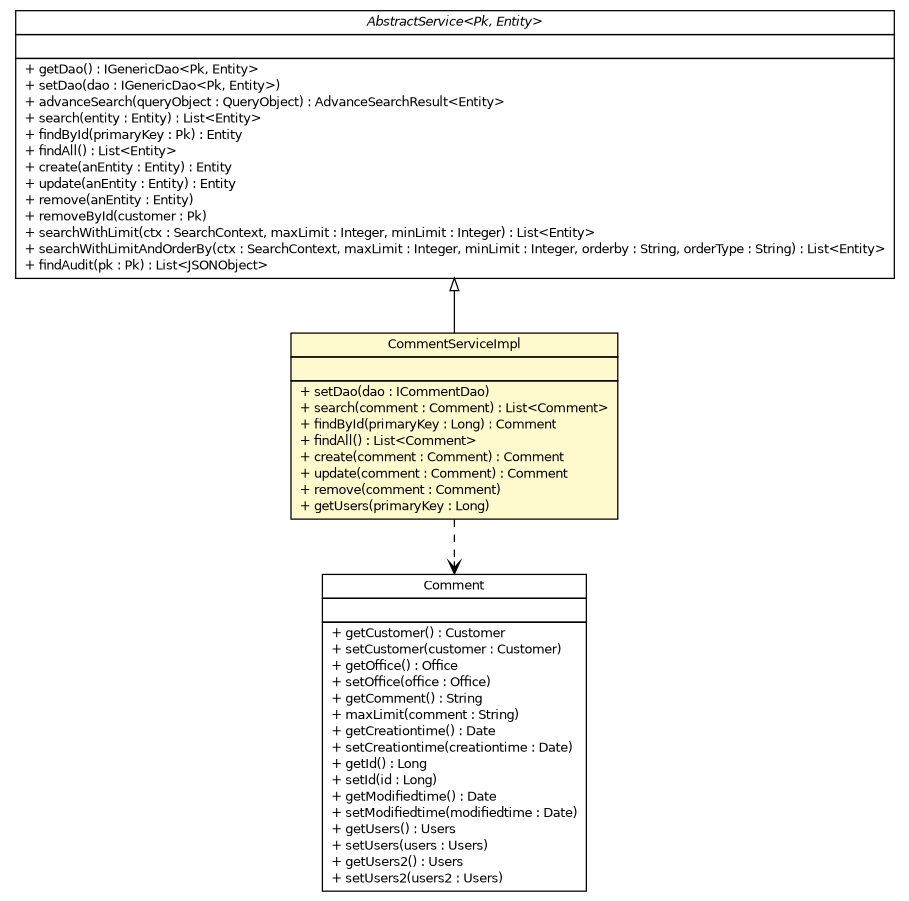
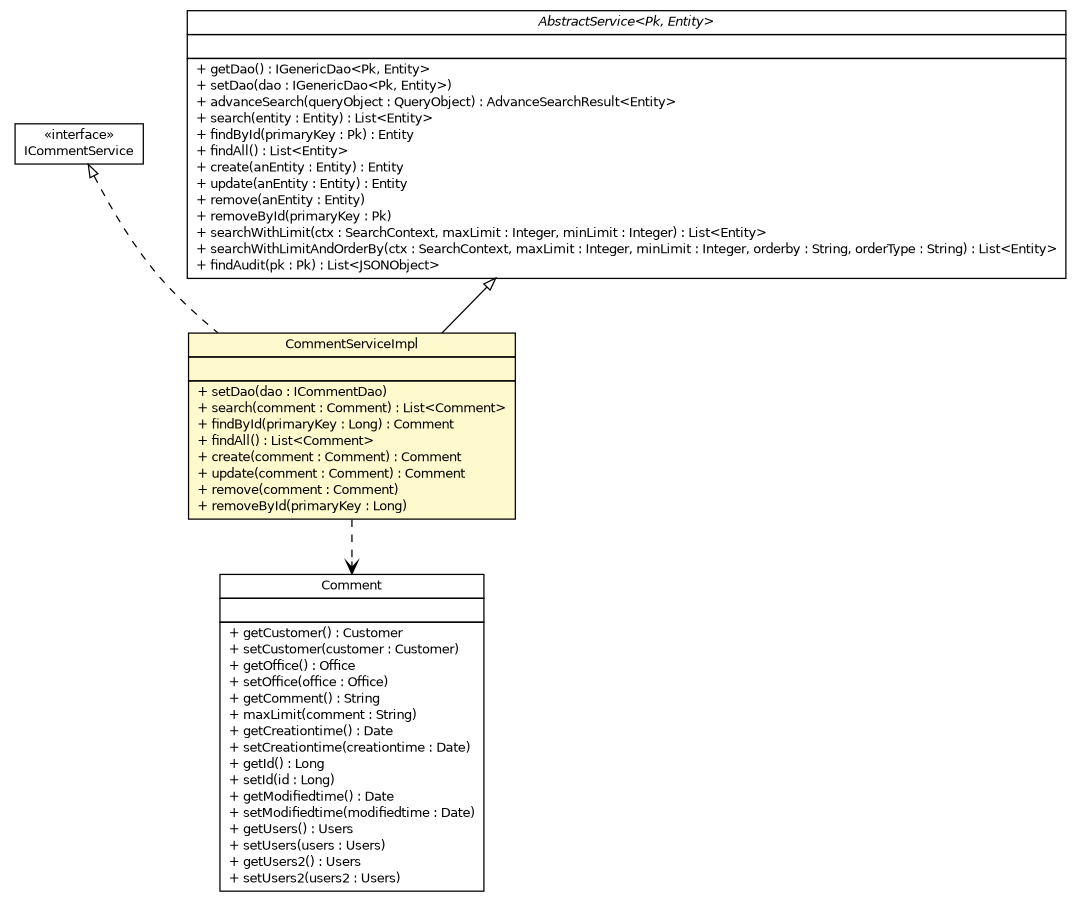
none -> (79, 144)
(116, 217) -> (294, 217)
(395, 507) -> (302, 507)
